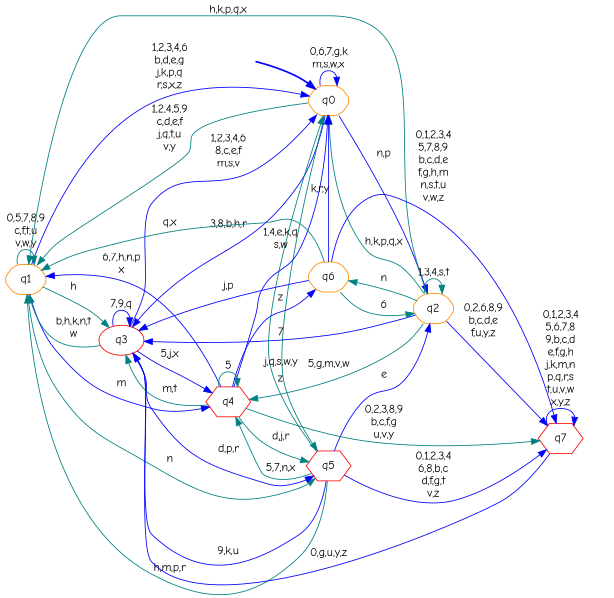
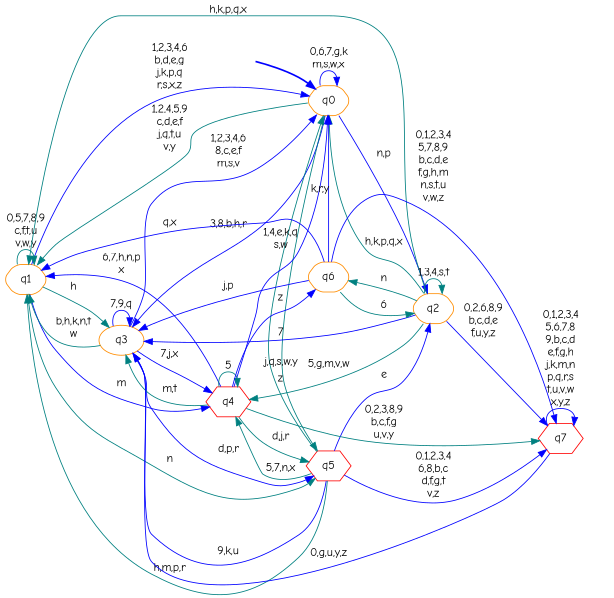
(196, 228) -> (196, 228)
(121, 340) -> (121, 340)
(170, 354) -> (170, 354)
